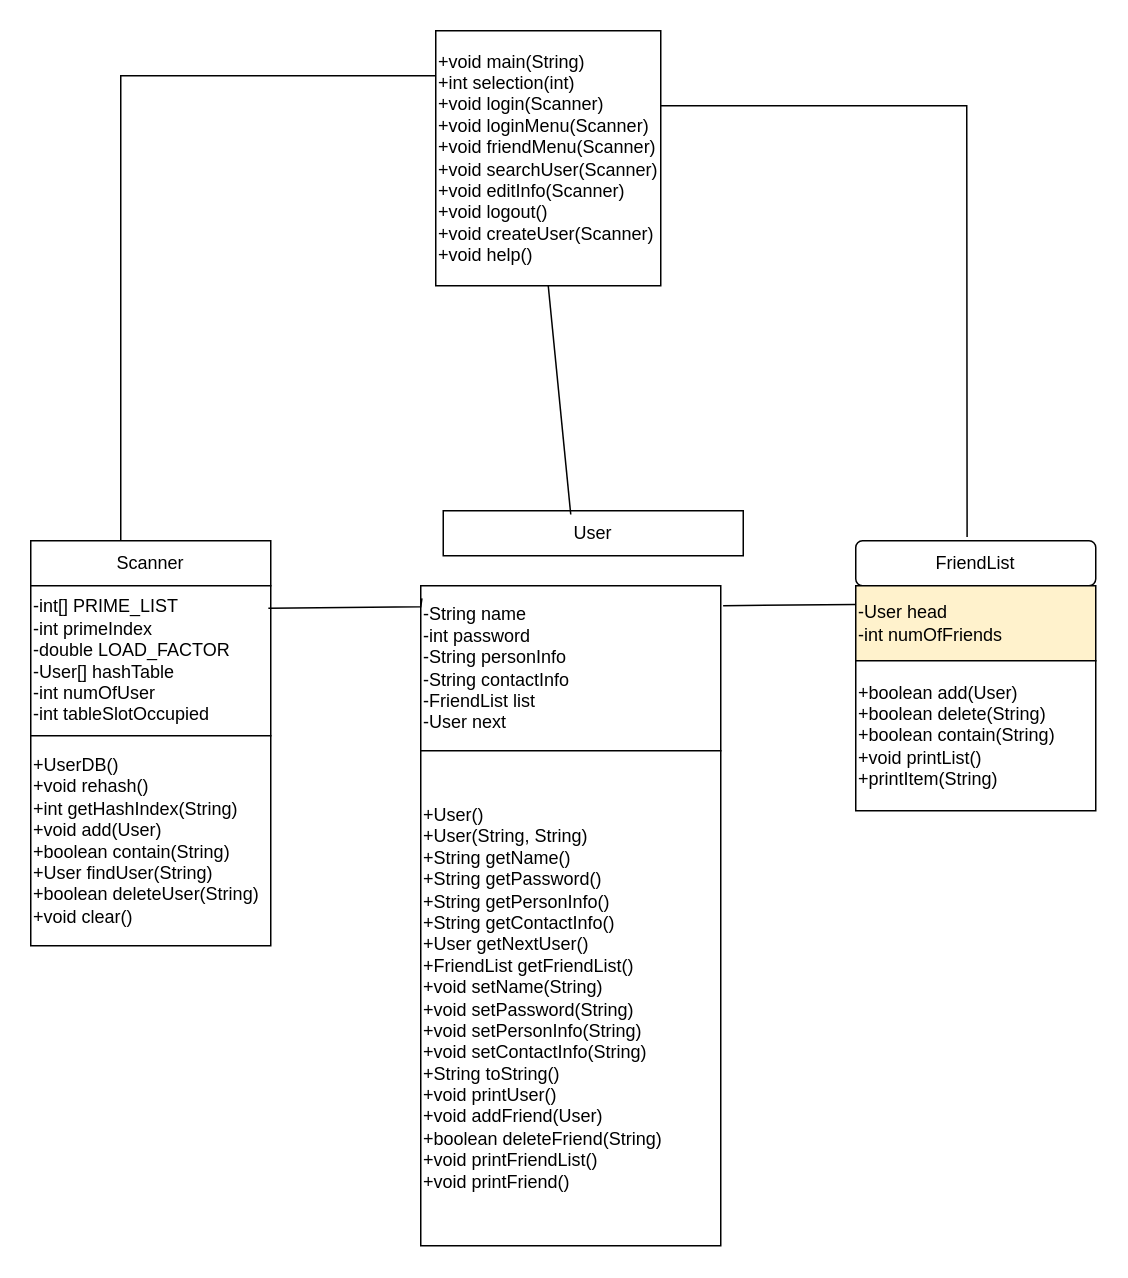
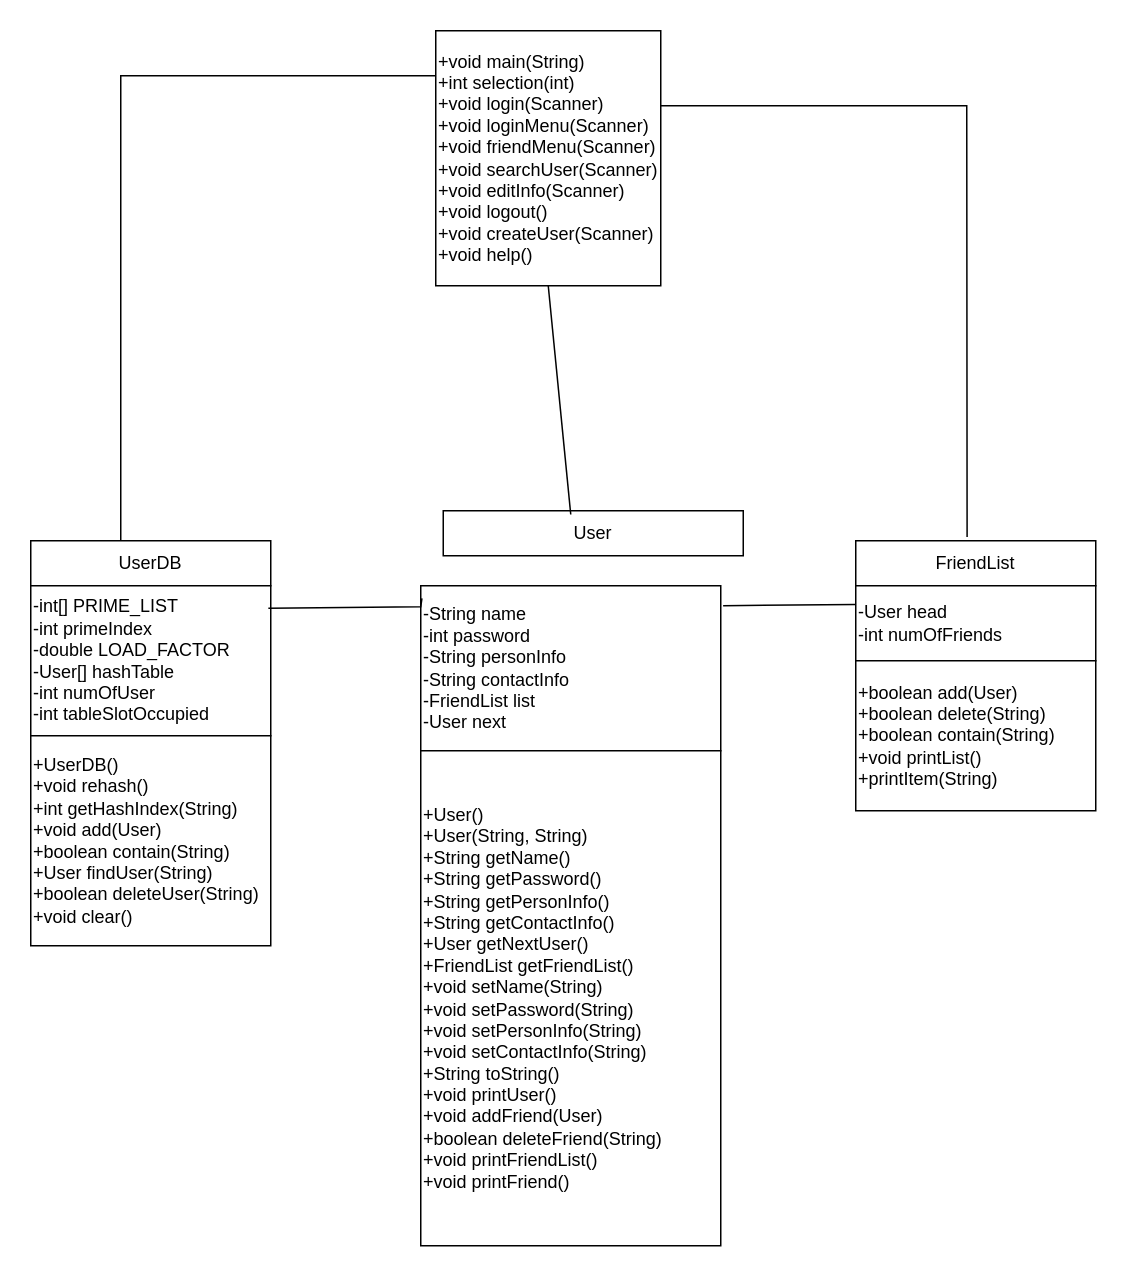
(151, 563) -> (151, 563)
(976, 563) -> (976, 563)
(976, 623) -> (976, 623)
